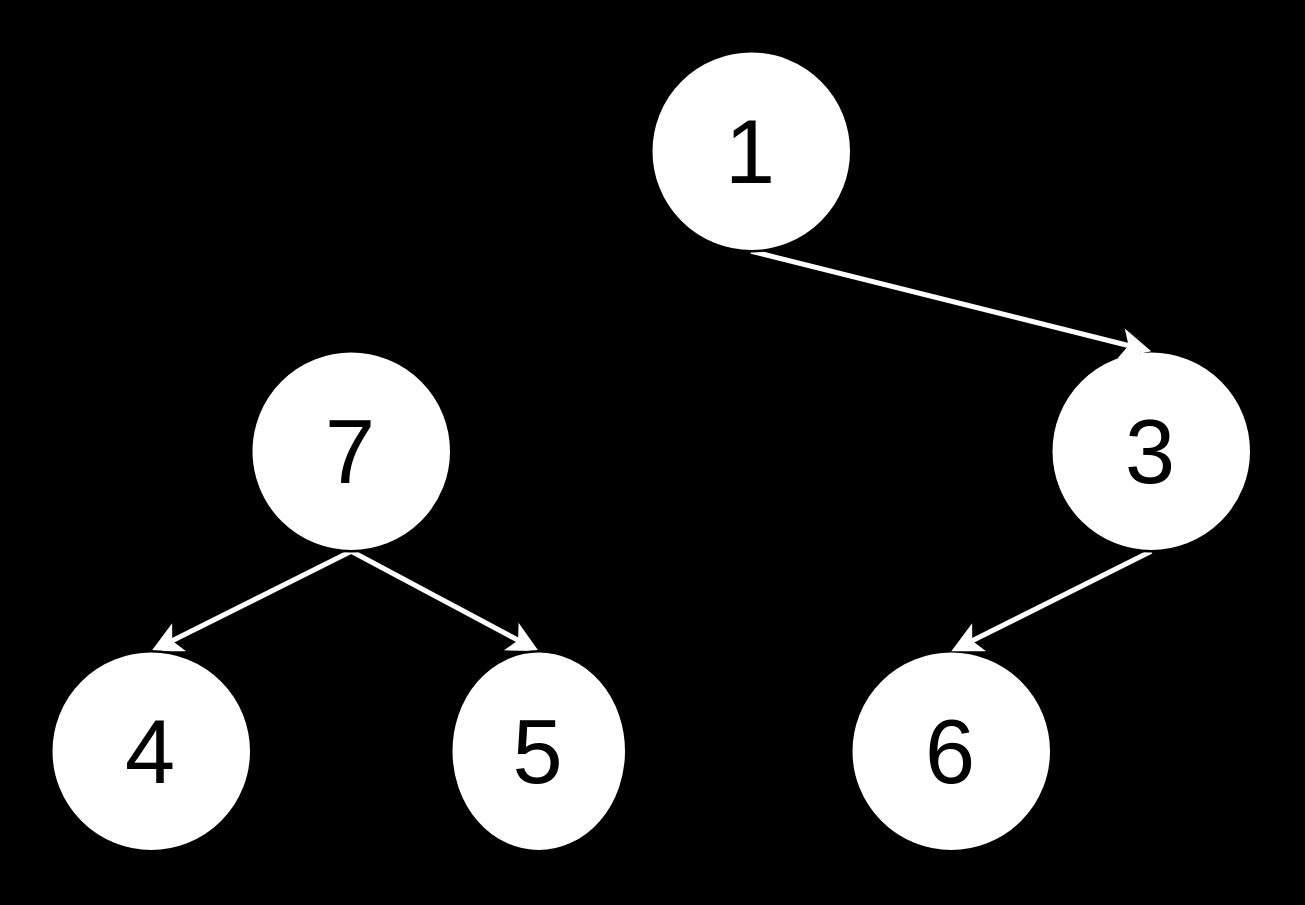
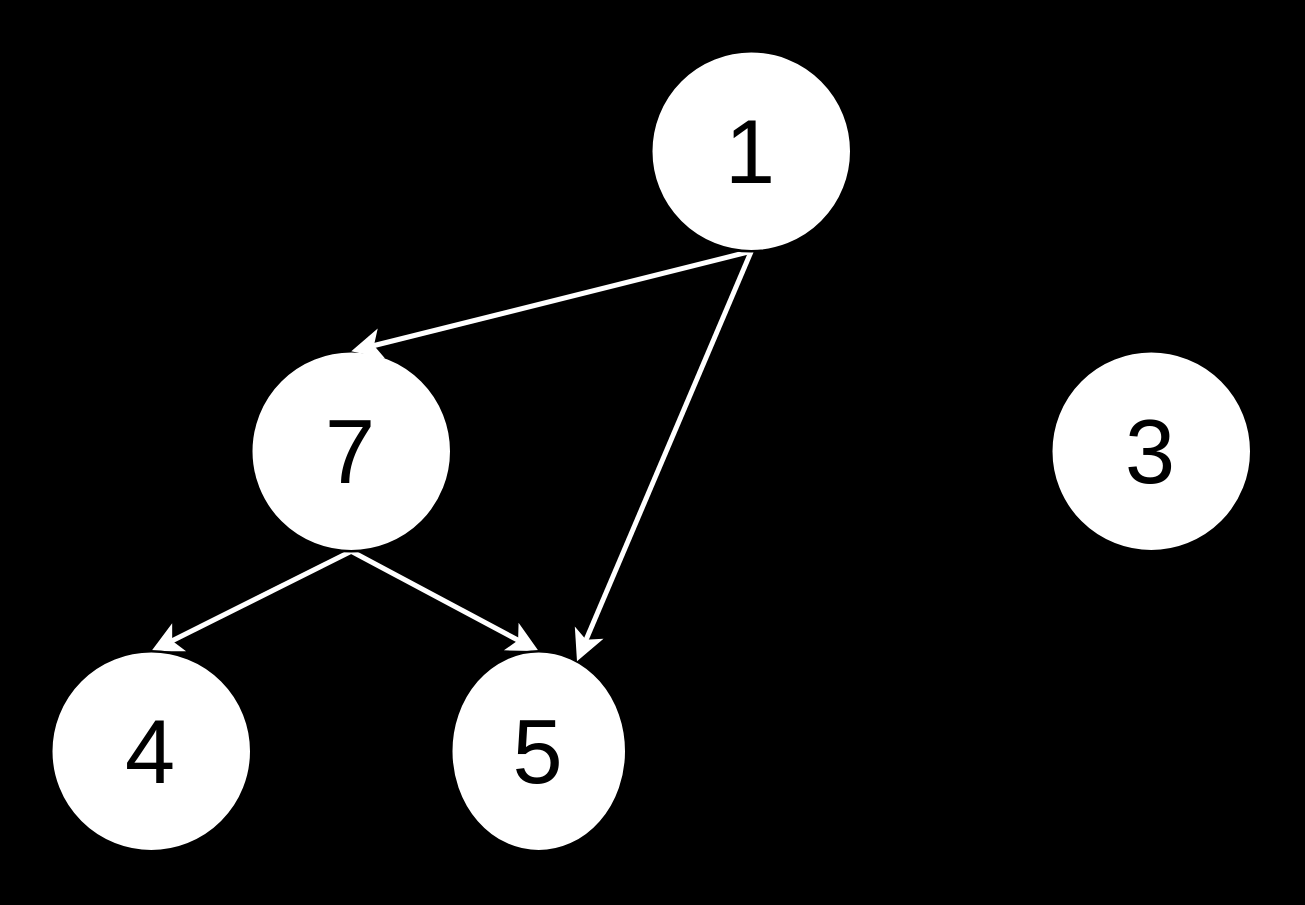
none -> (559, 299)
(942, 299) -> (667, 449)
(1061, 596) -> none
(951, 751) -> none
